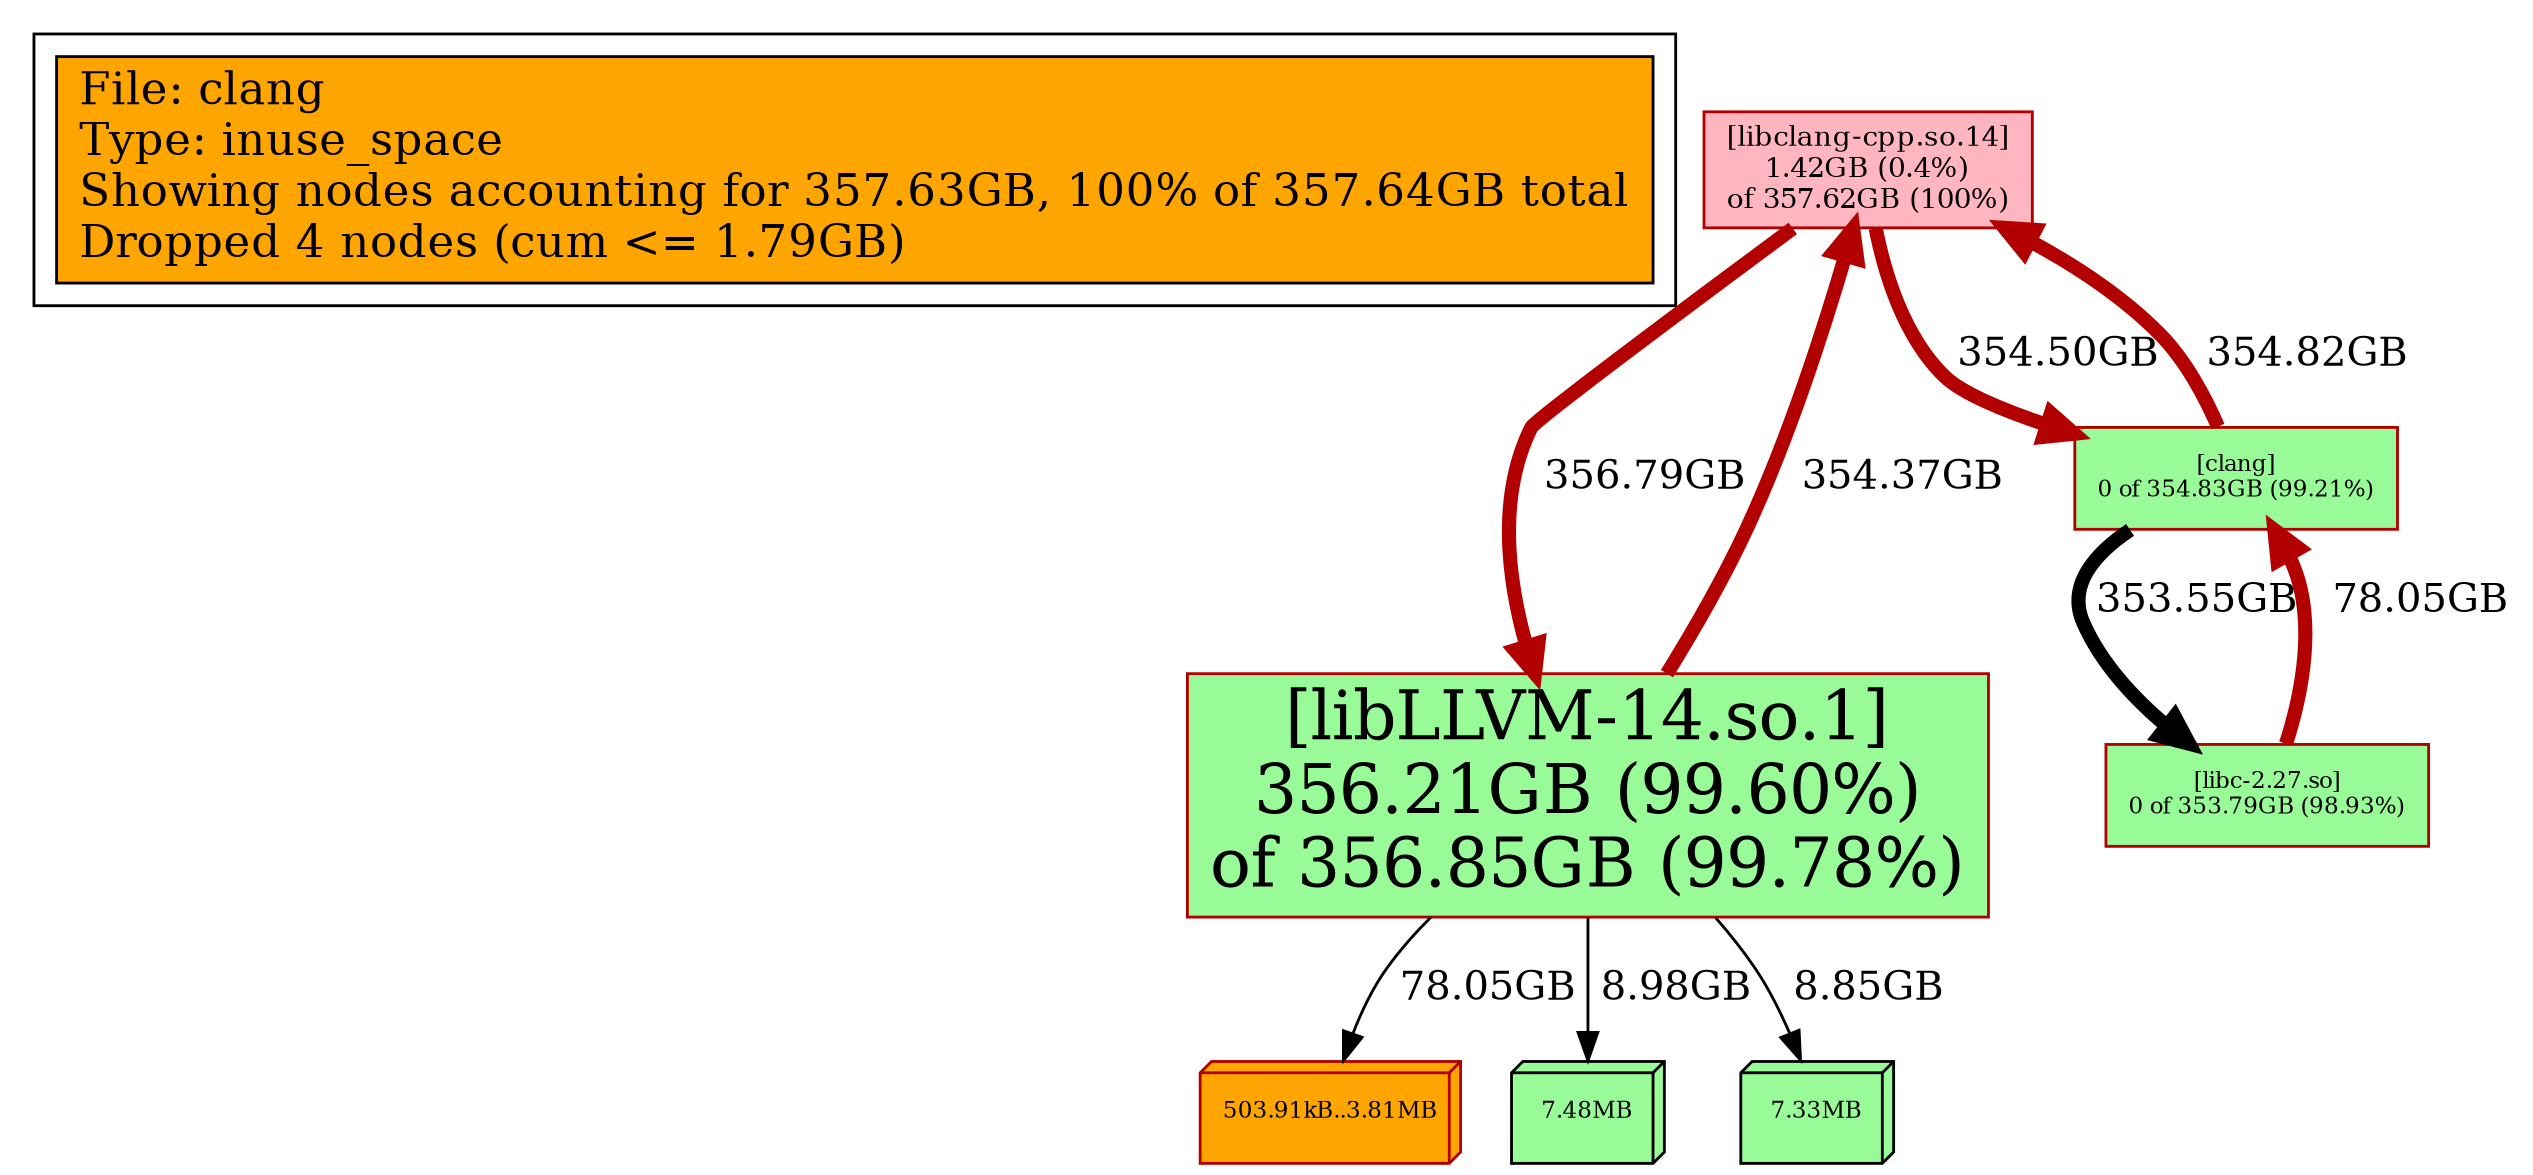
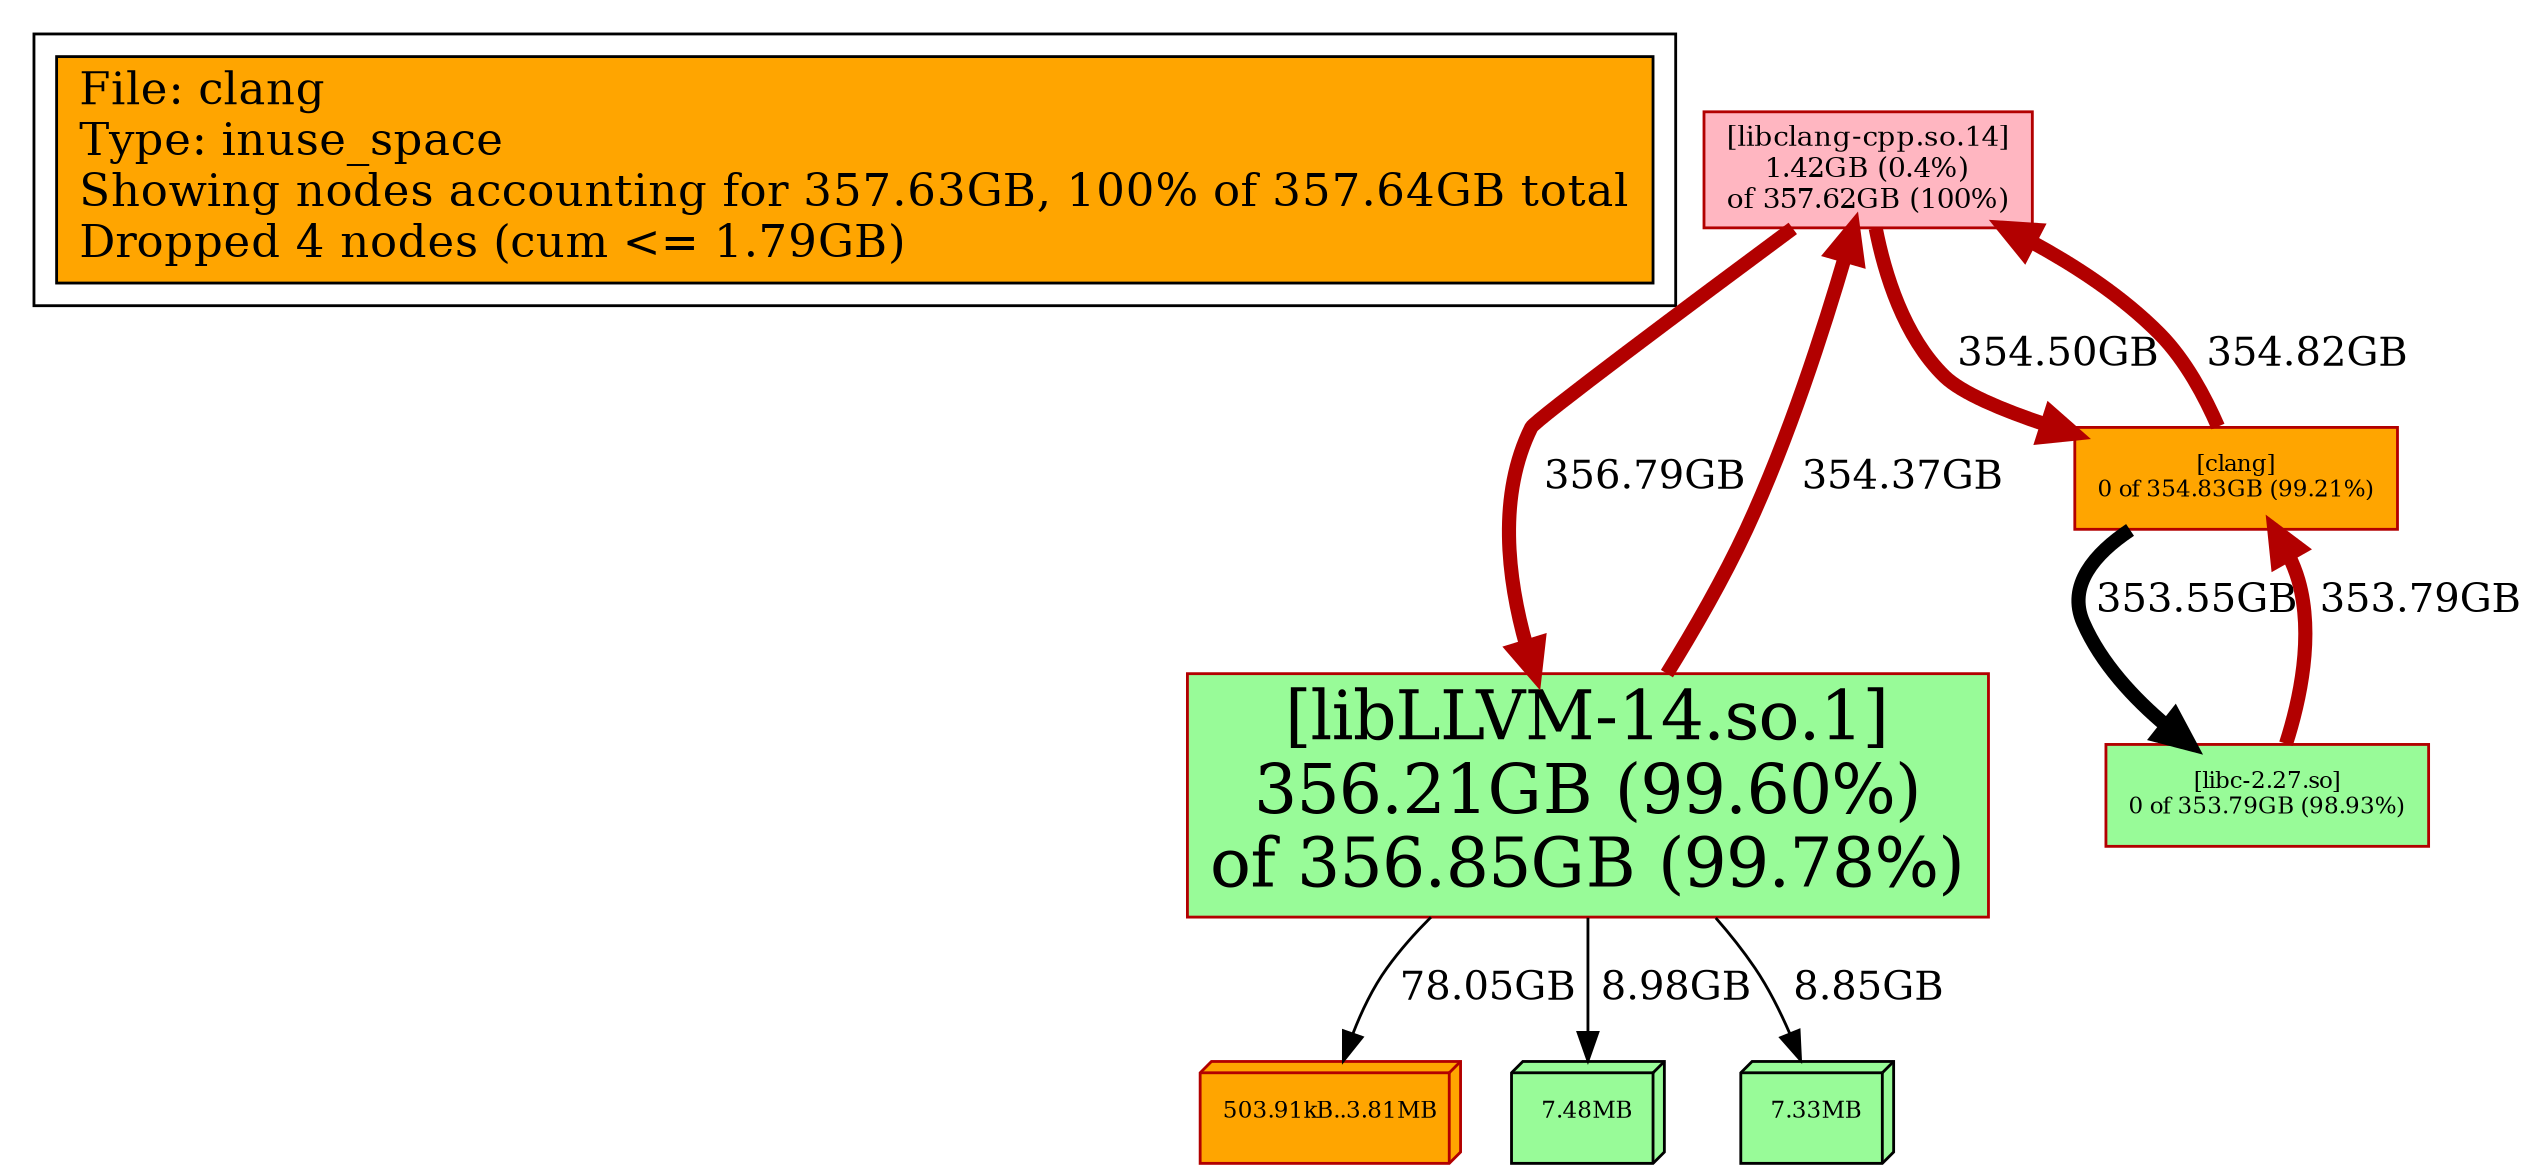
(2236, 478) -> (2236, 478)
(2414, 601) -> (2414, 601)
